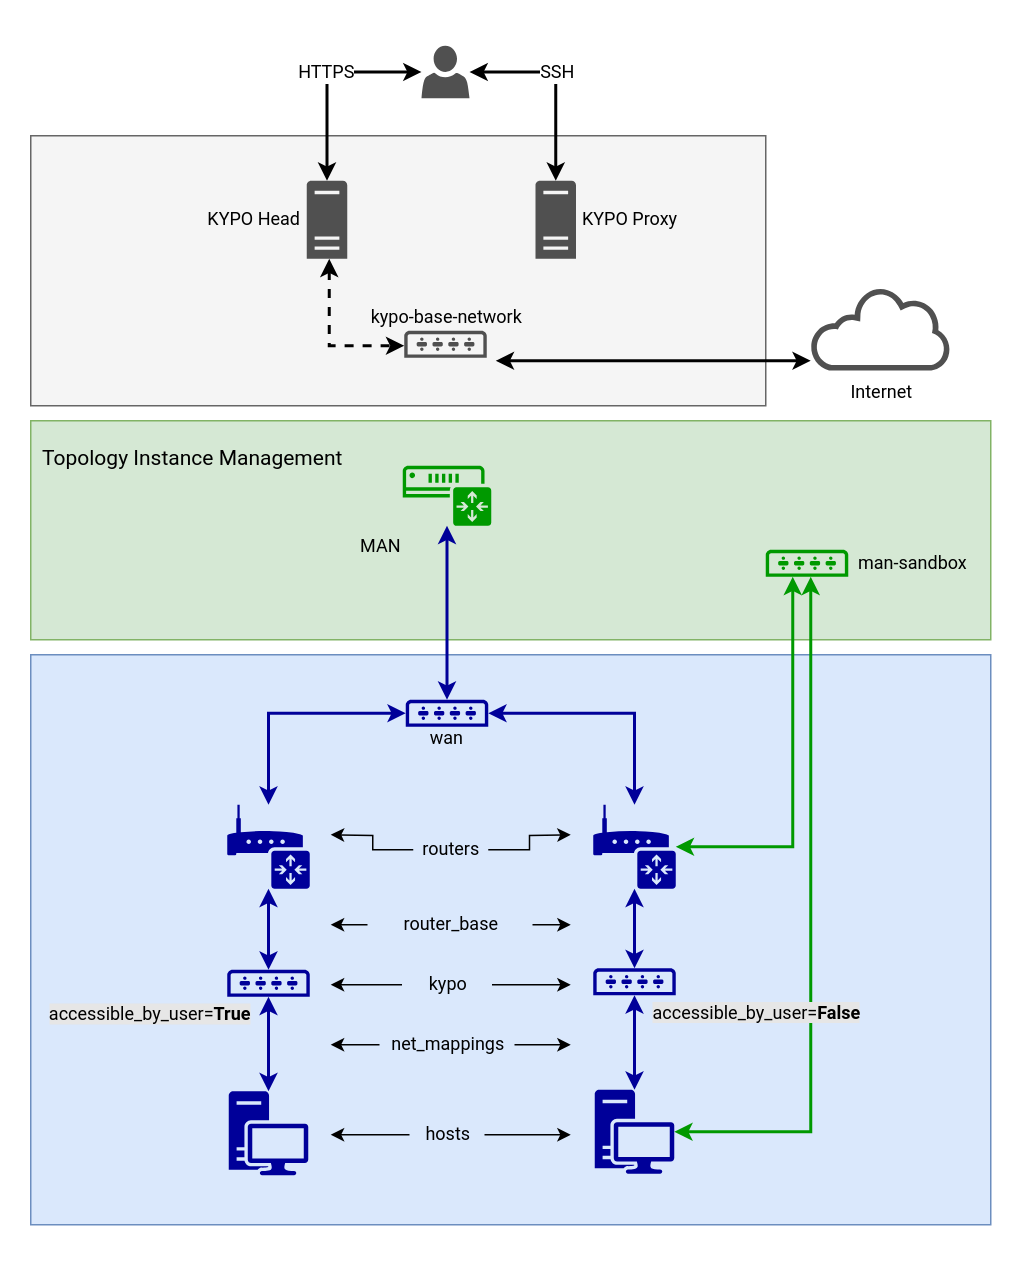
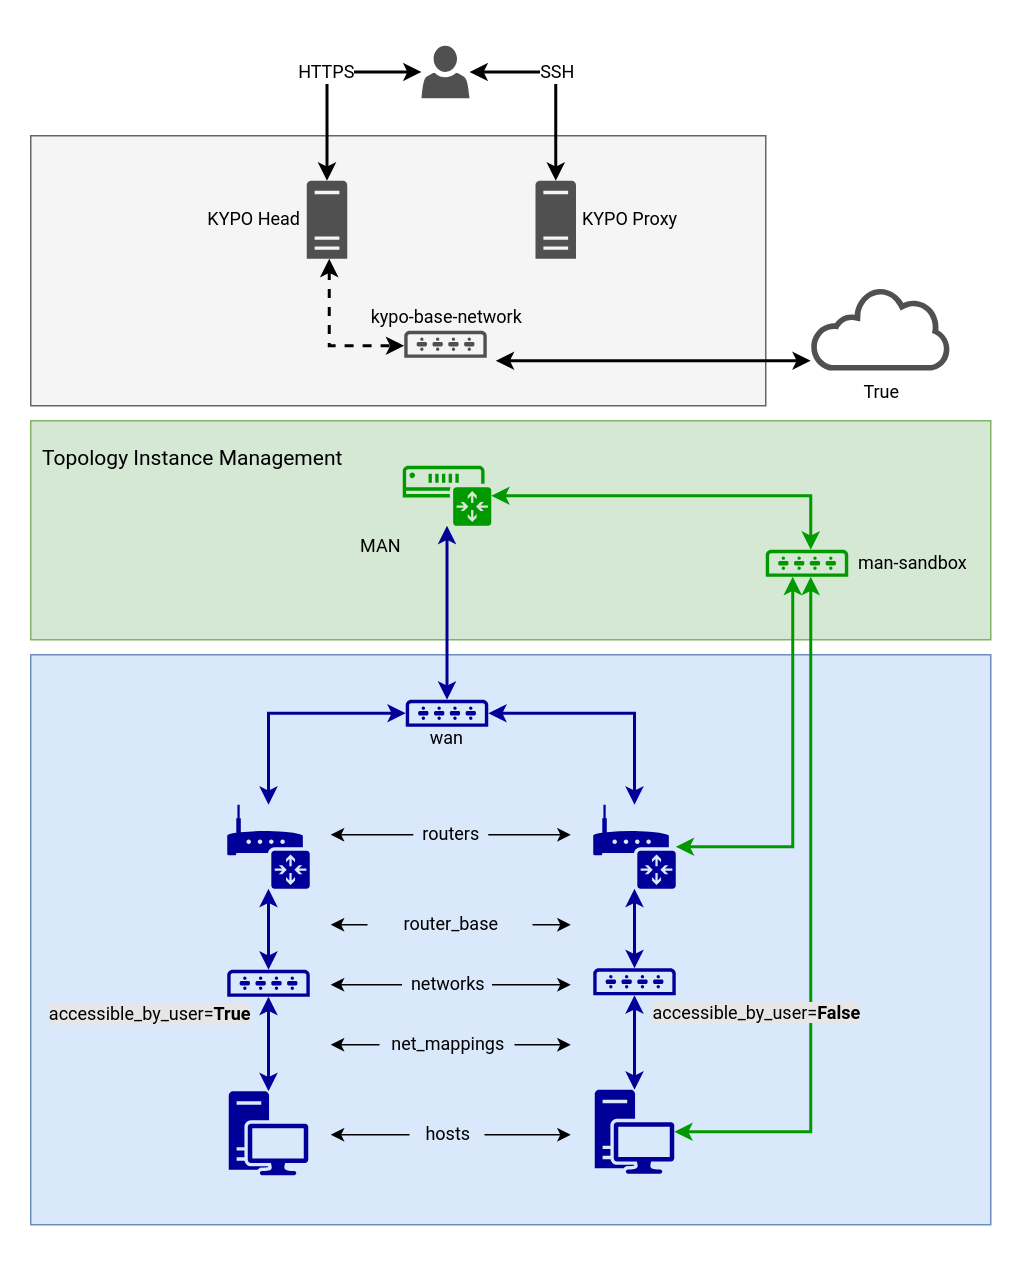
(882, 393) -> (882, 393)
none -> (678, 496)
(451, 850) -> (451, 835)
(449, 985) -> (449, 985)
